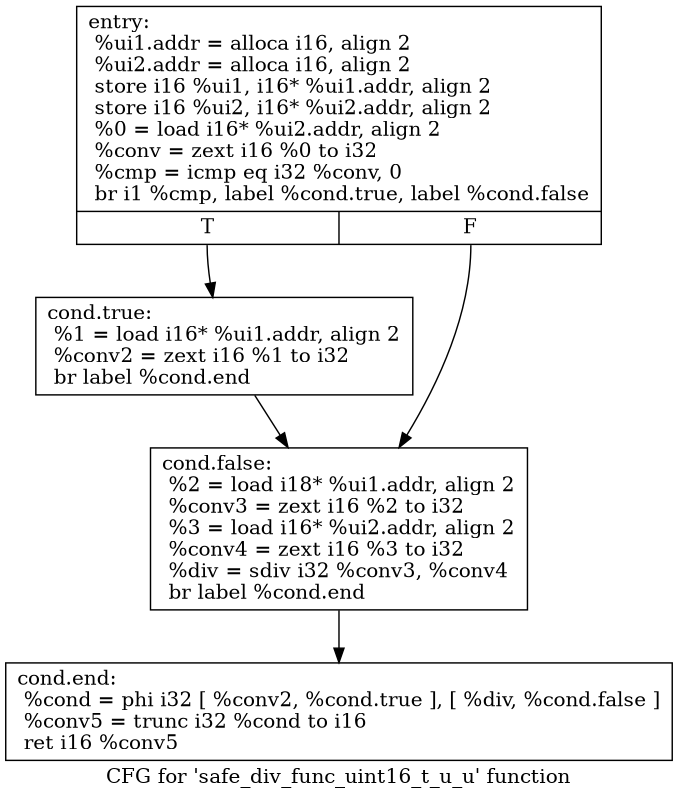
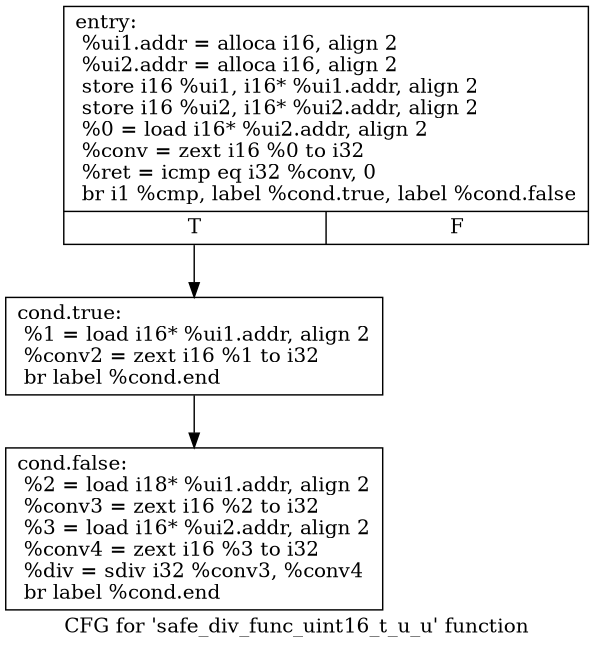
(246, 173) -> (226, 173)
(451, 344) -> none
(339, 712) -> none
